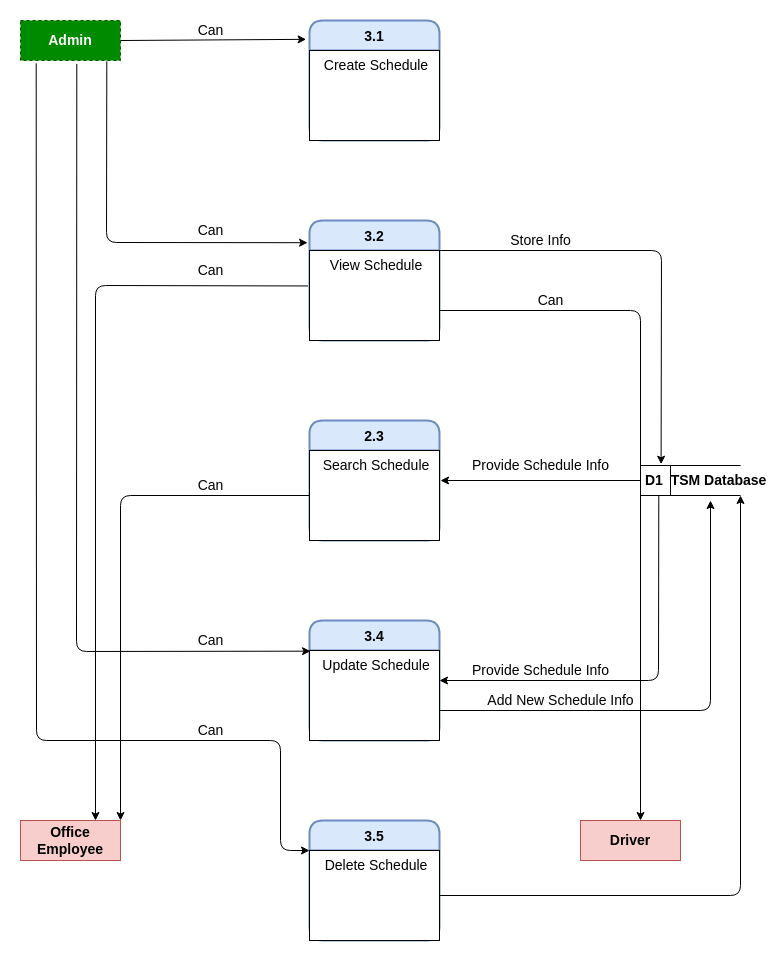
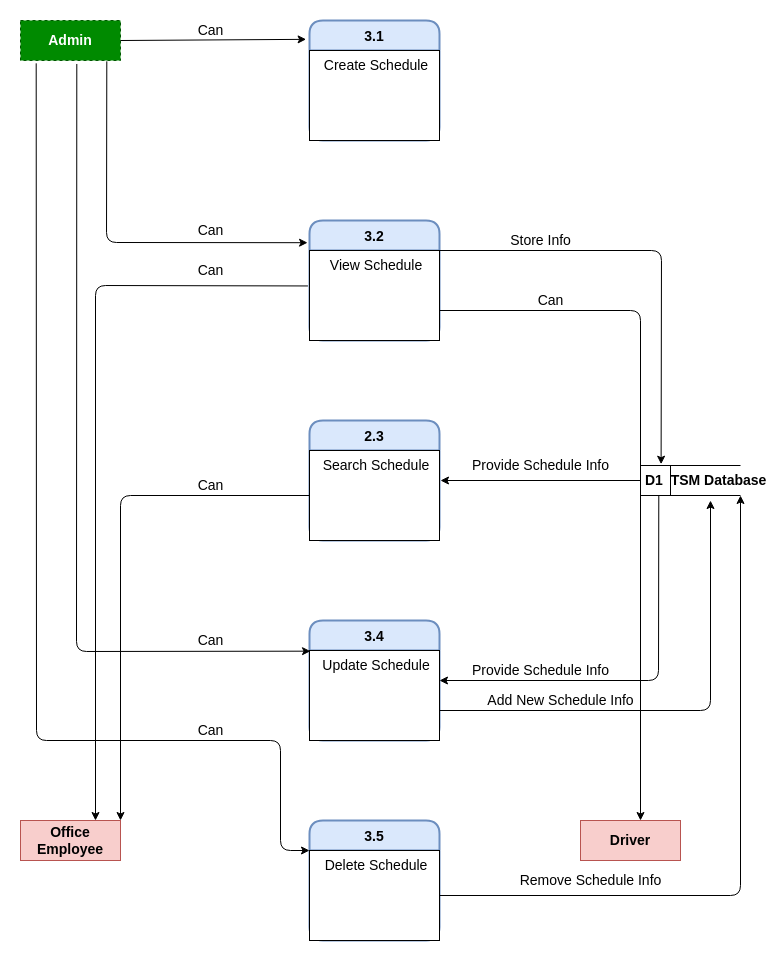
none -> (591, 881)
